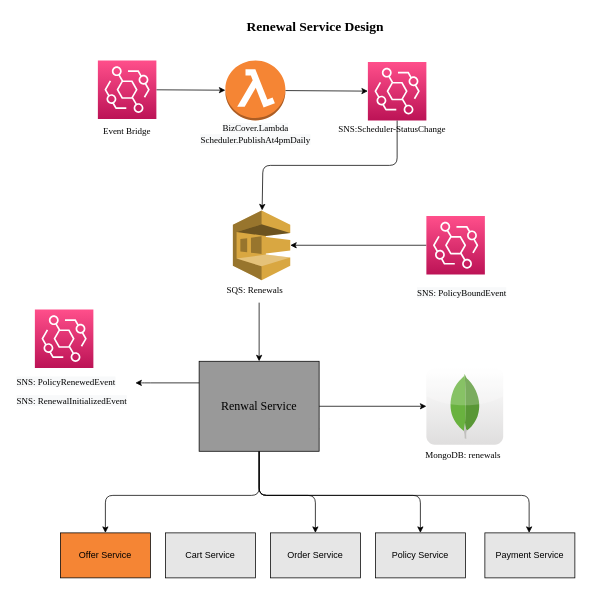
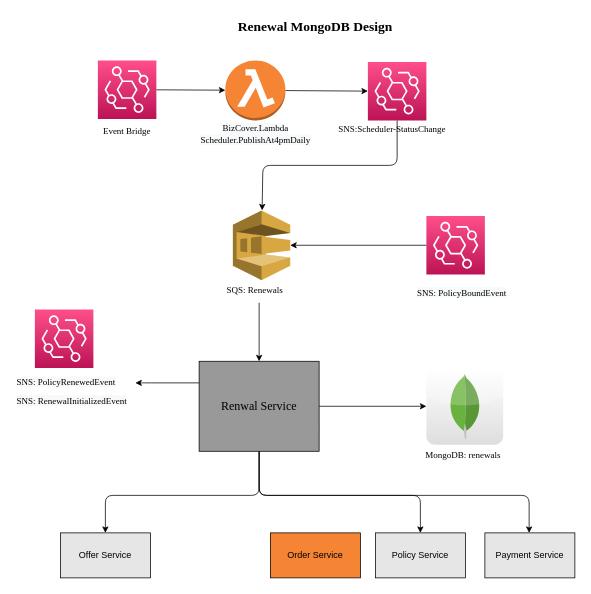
(315, 27) -> (315, 27)
(315, 512) -> none
(105, 555) -> (105, 555)
(210, 555) -> none
(315, 555) -> (315, 555)
